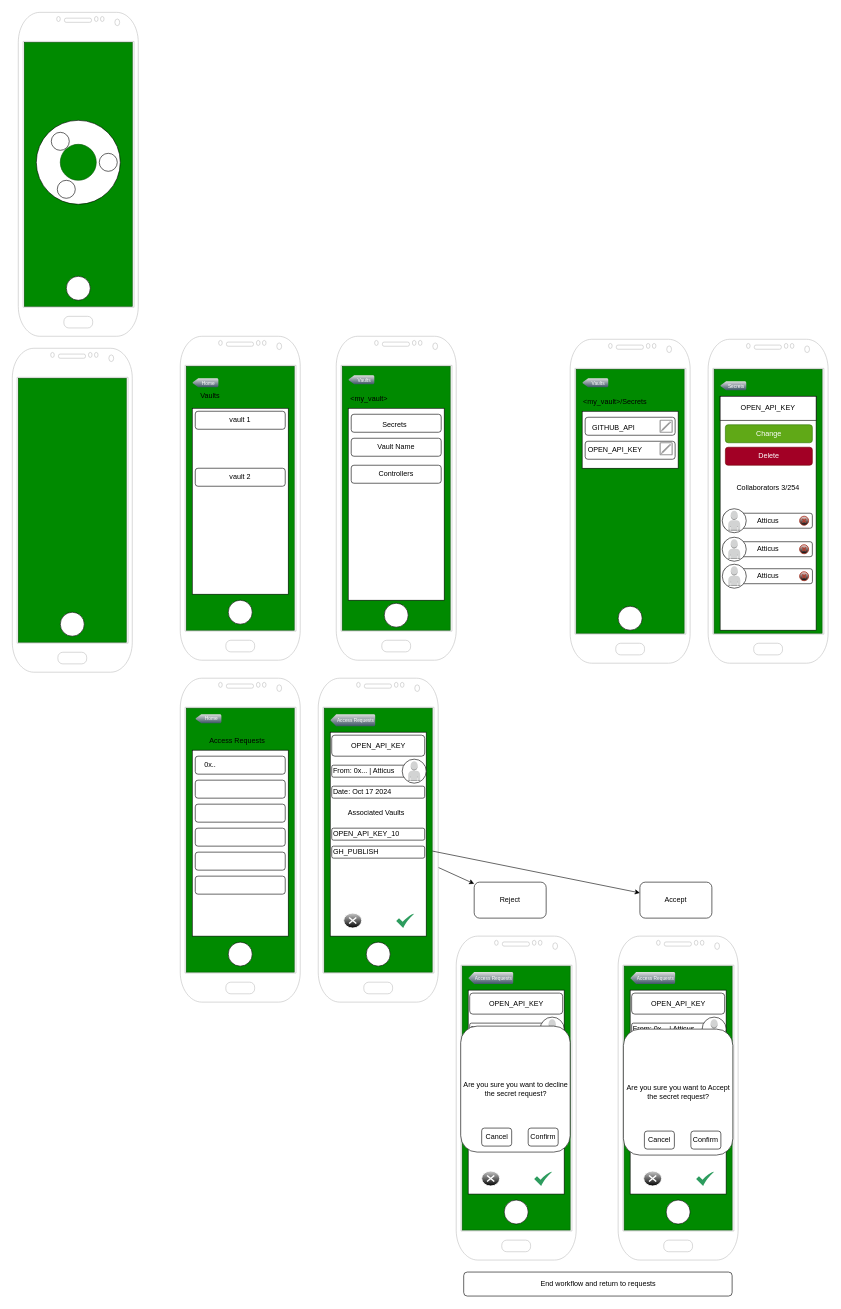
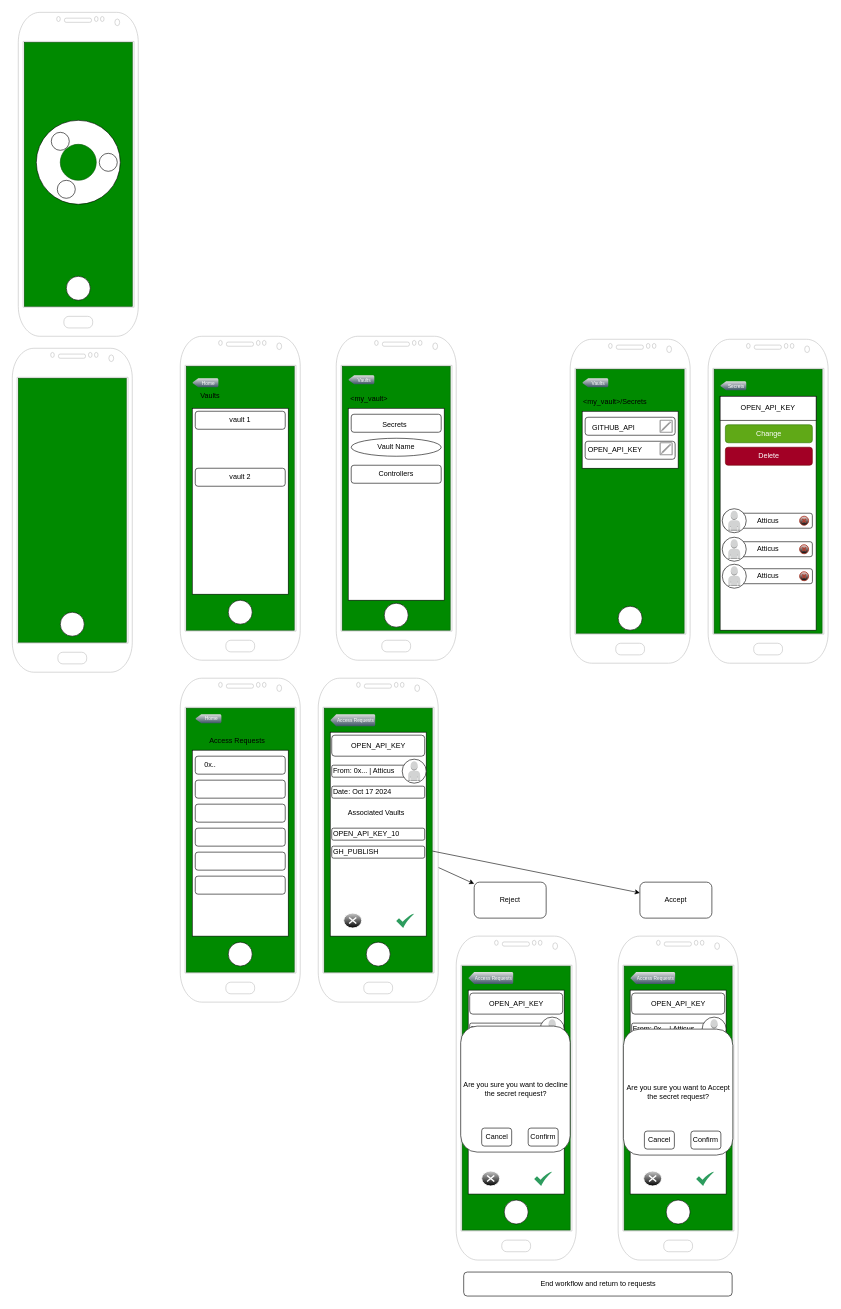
(396, 447) -> (396, 447)
(768, 488) -> none
